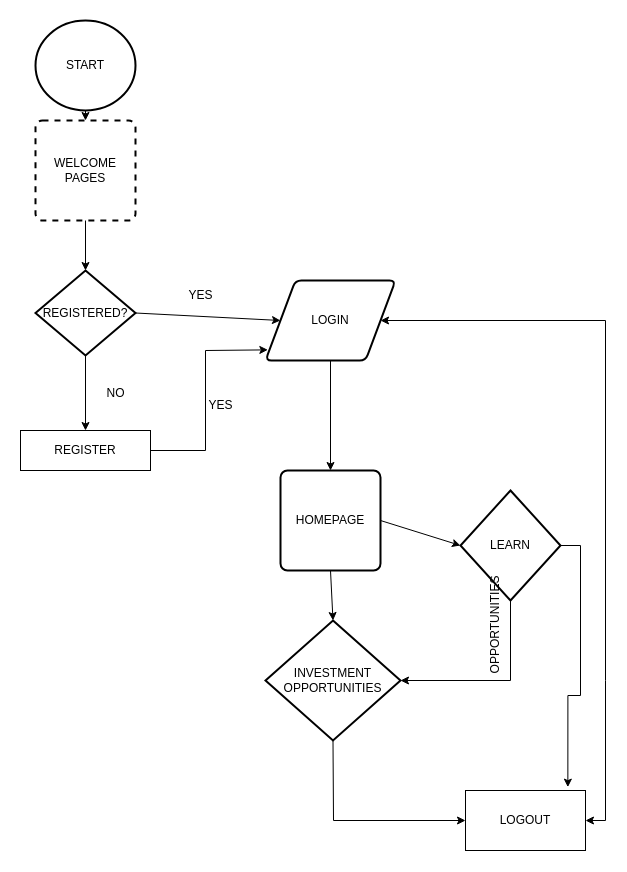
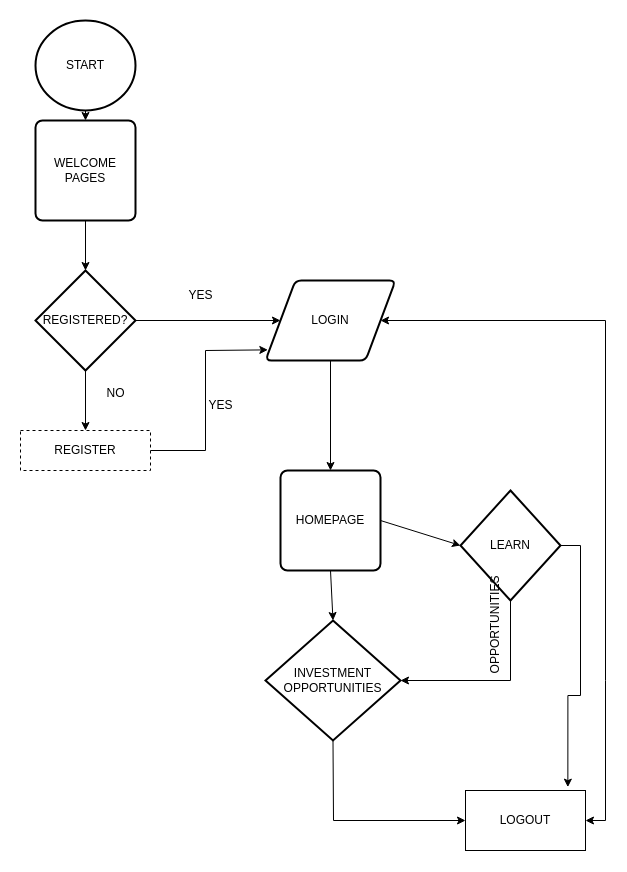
(86, 171) -> (86, 171)
(86, 313) -> (86, 321)
(86, 451) -> (86, 451)
